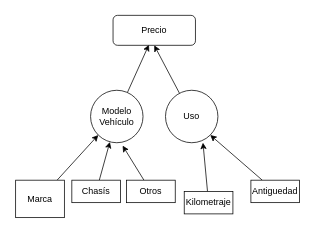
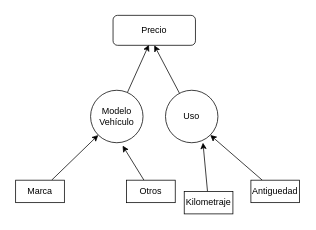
(104, 164) -> none
(96, 192) -> none
(40, 199) -> (40, 192)
